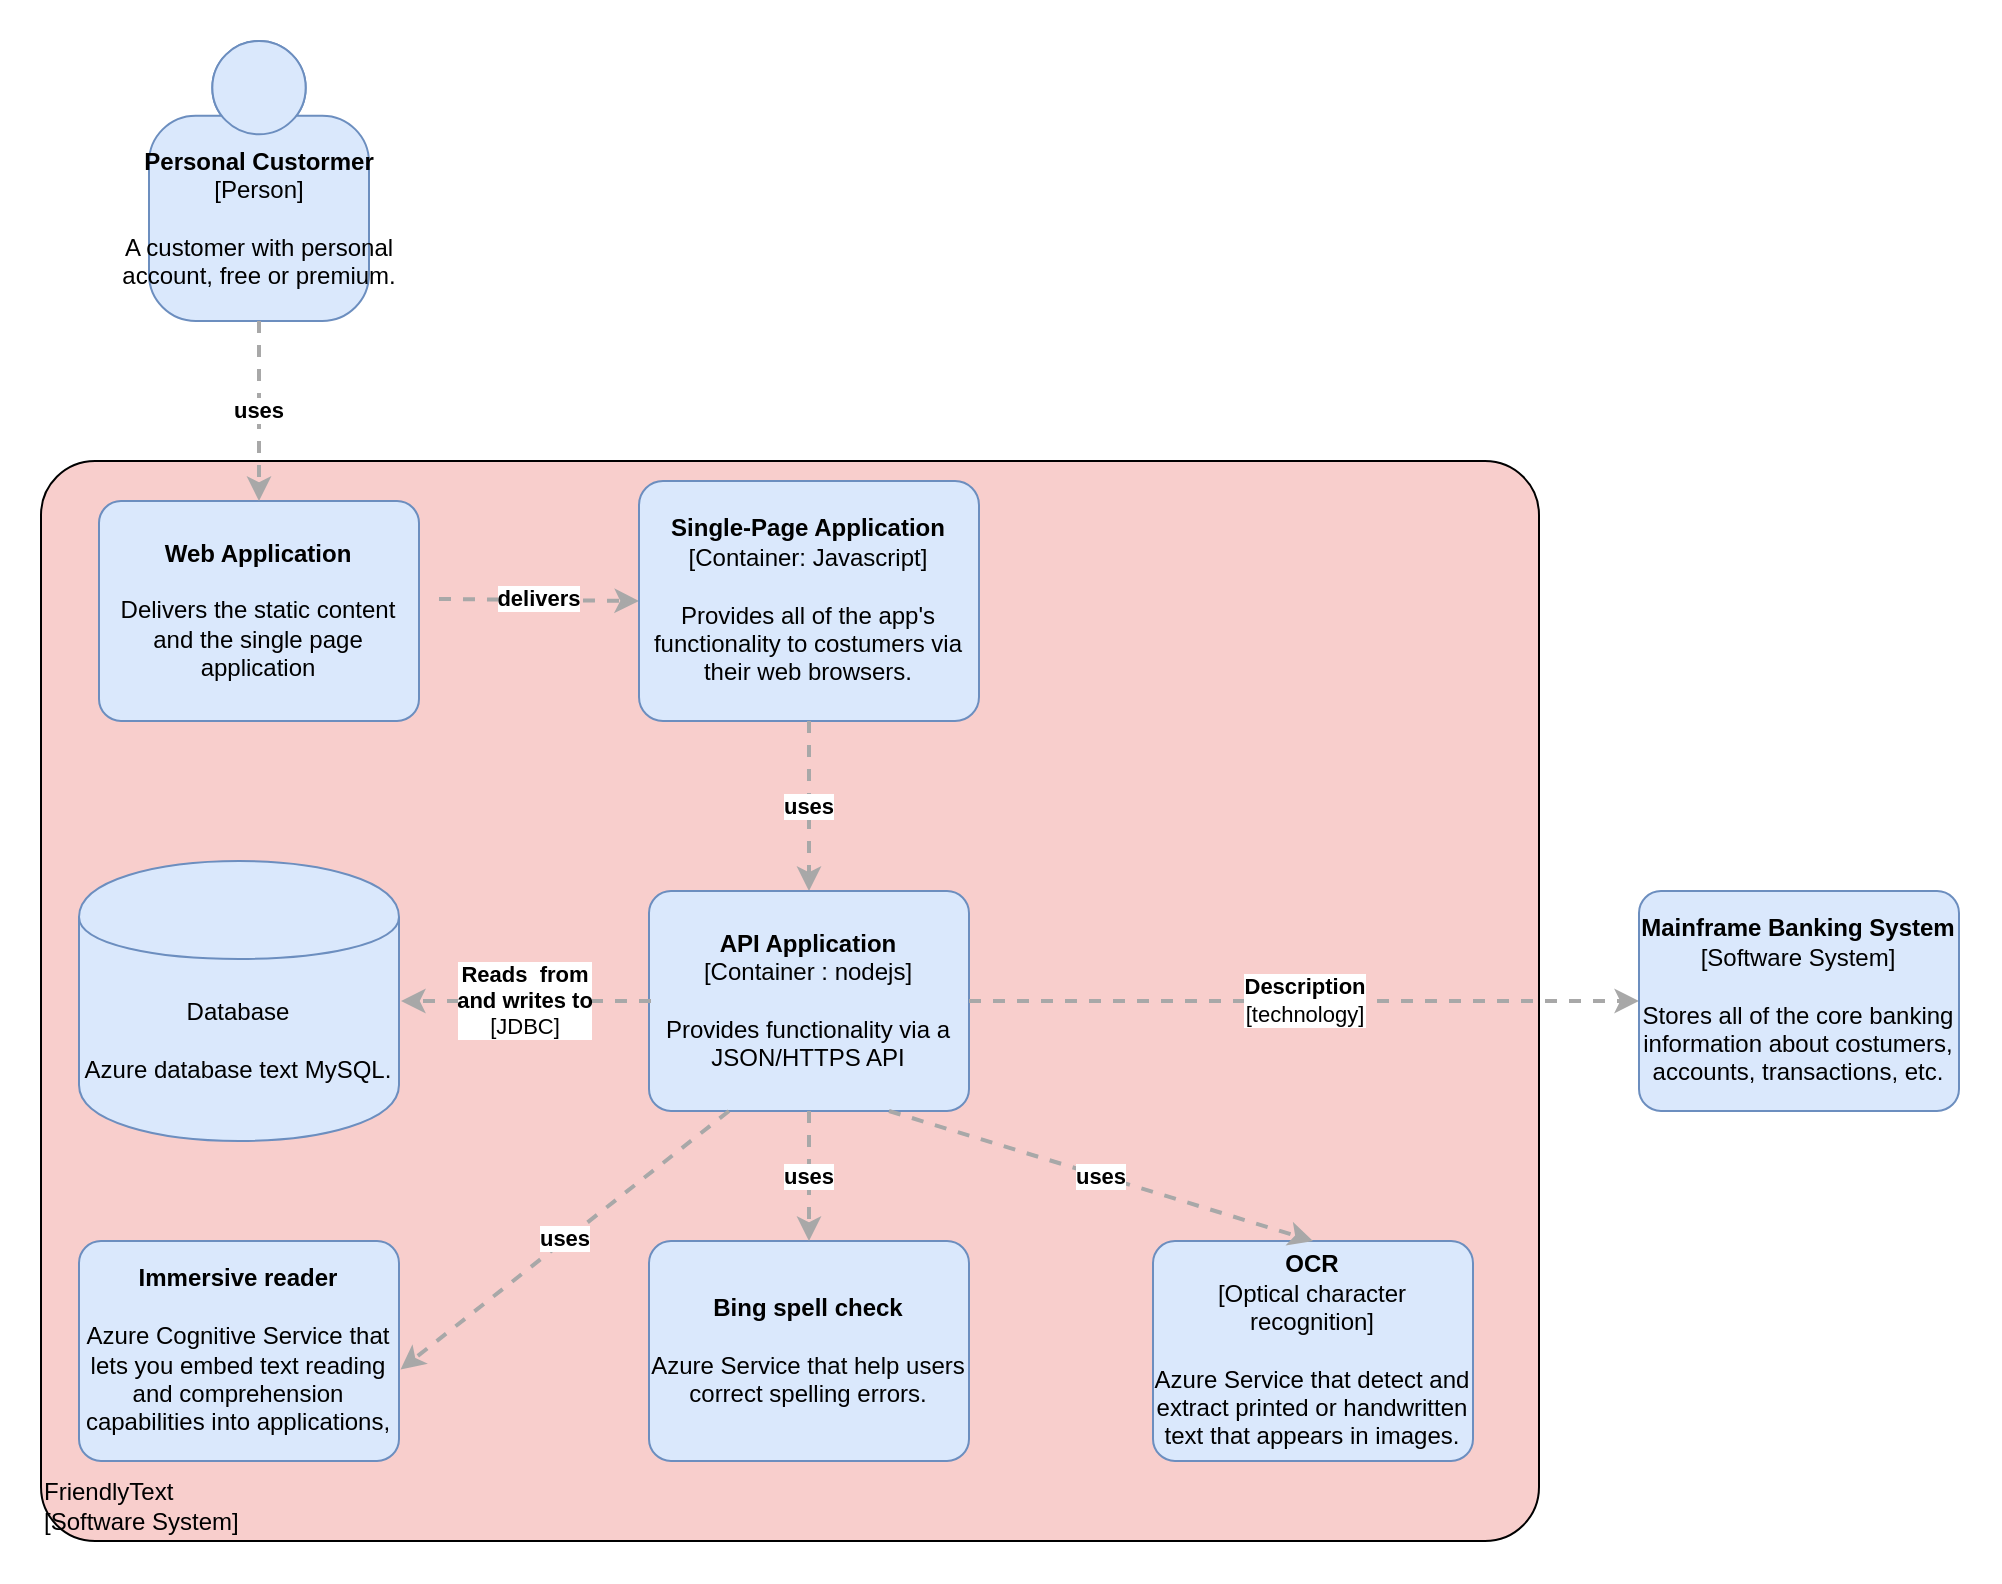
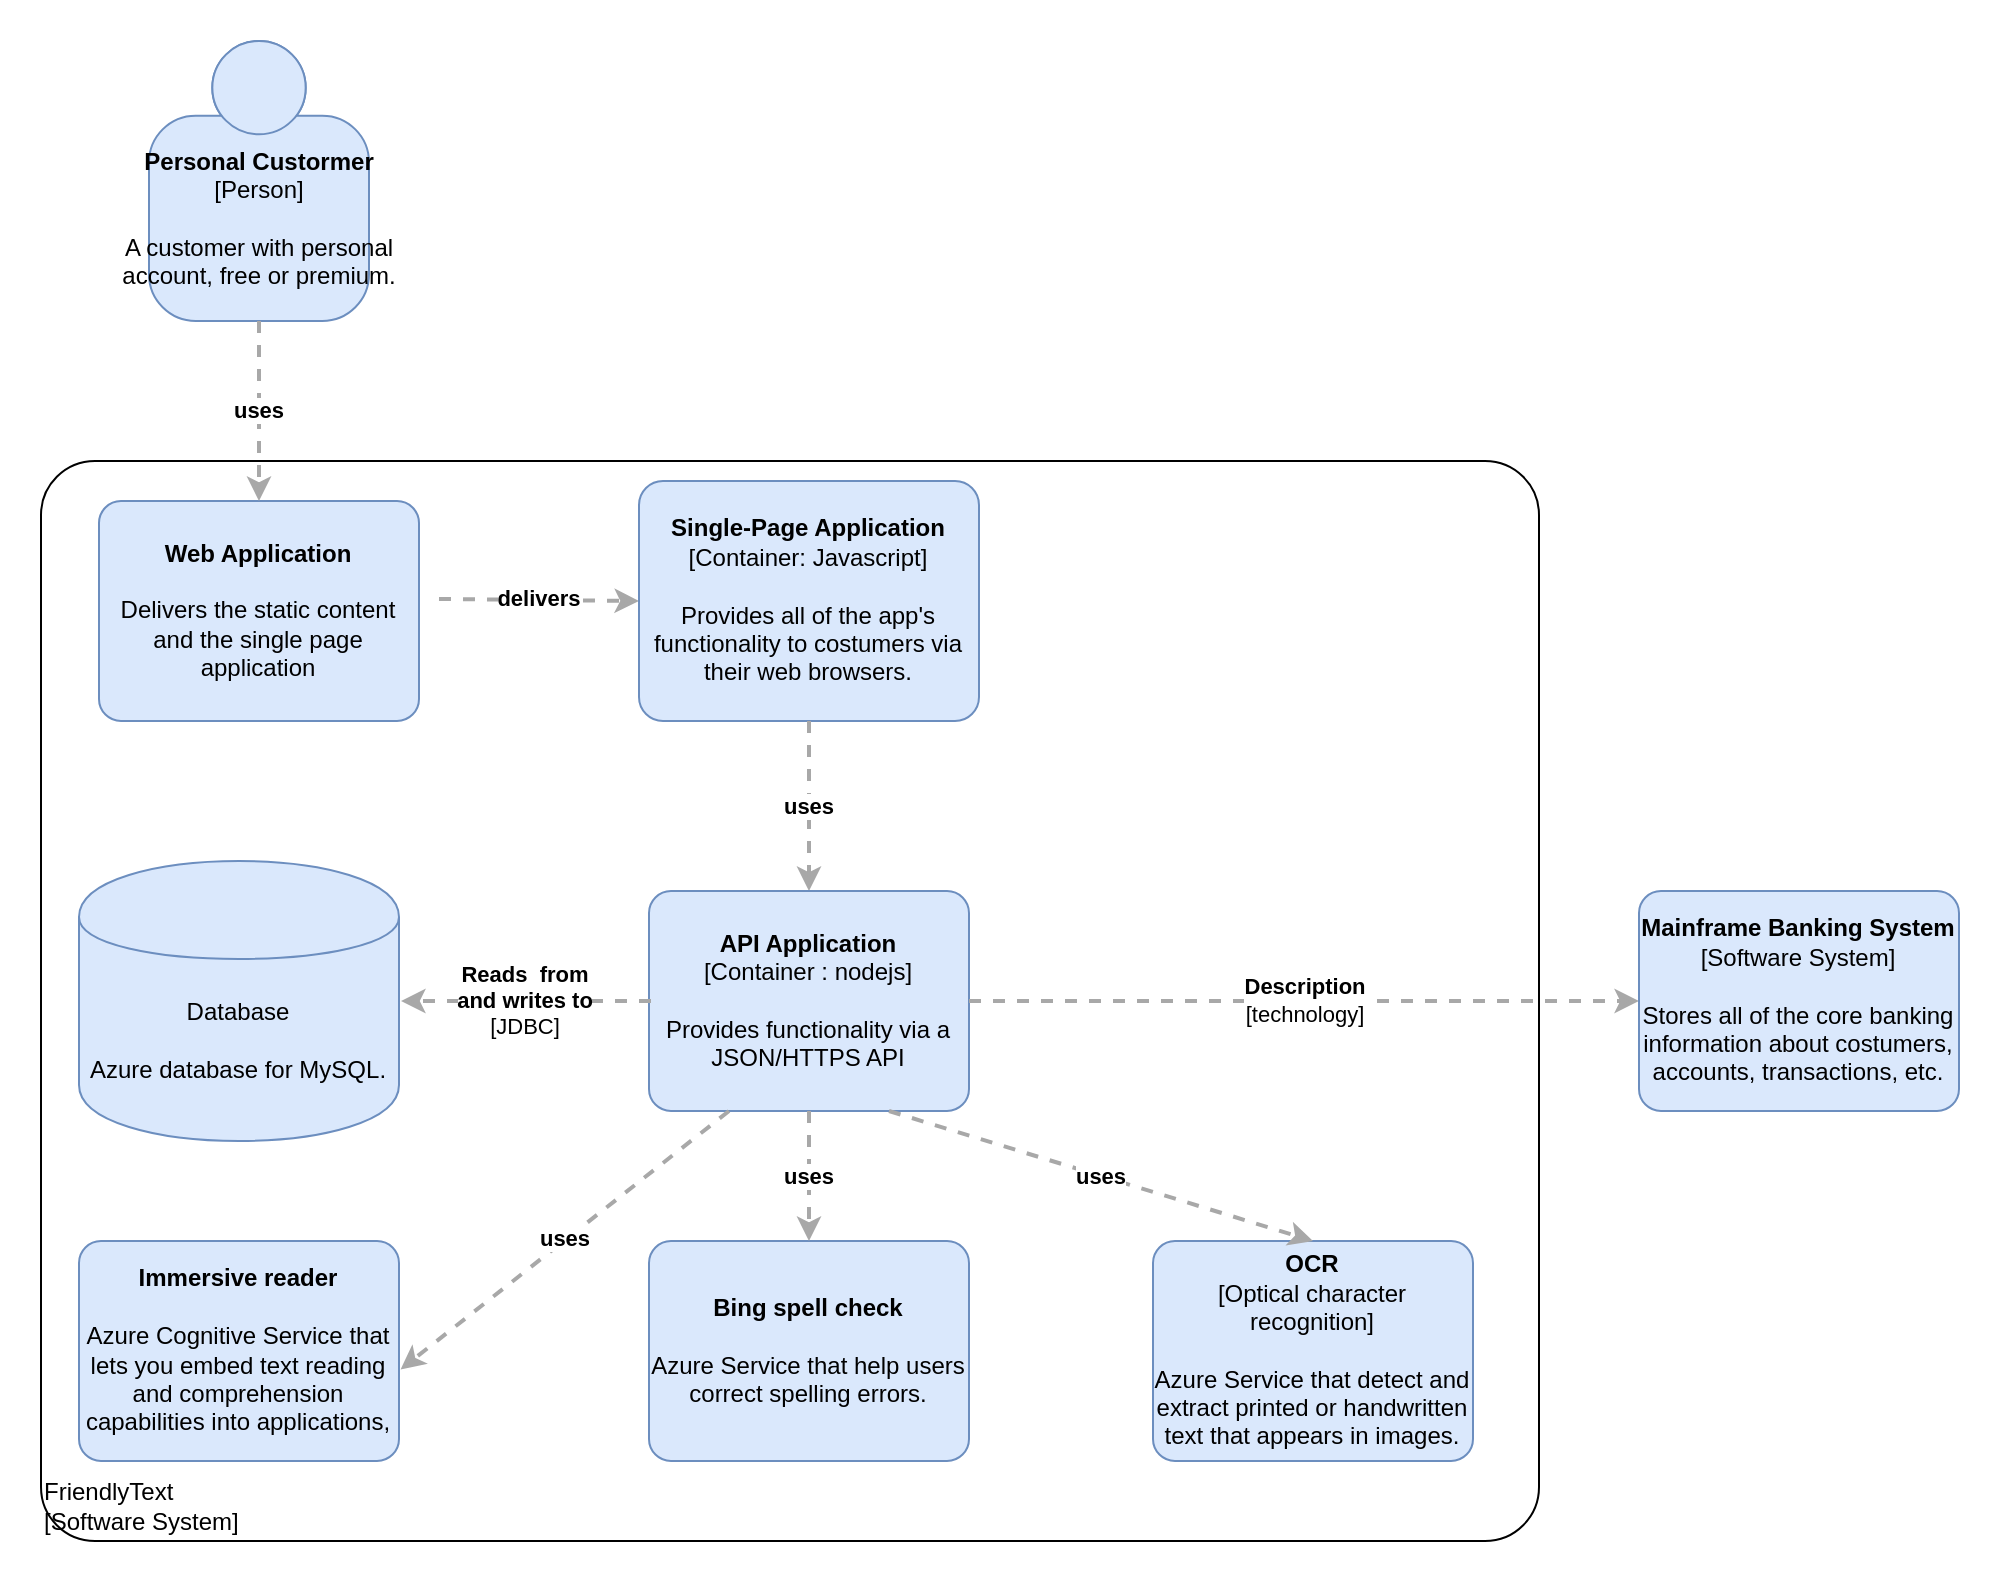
(239, 1041) -> (239, 1041)
(156, 1506) -> (156, 1506)
